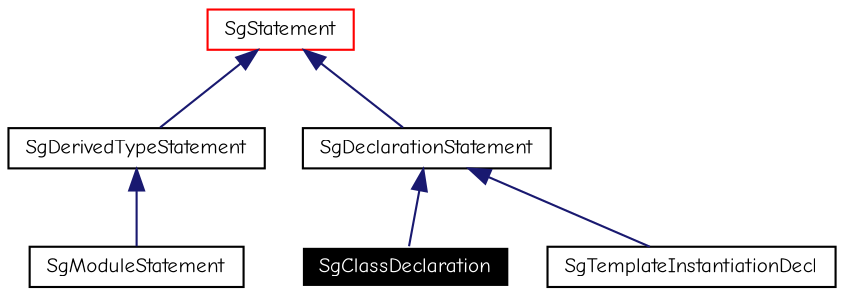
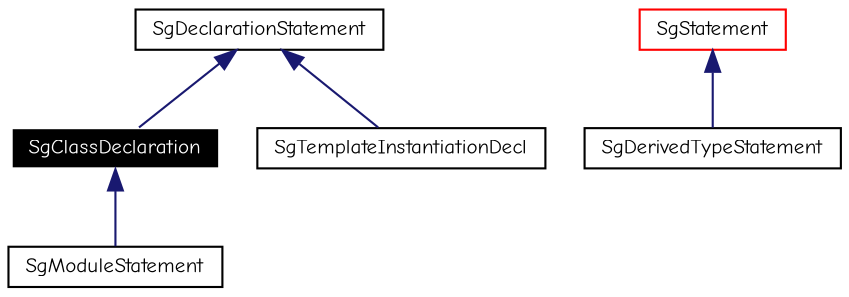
(362, 95) -> none
(137, 219) -> (115, 219)
